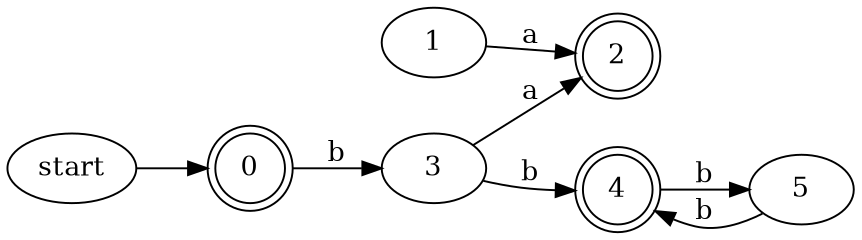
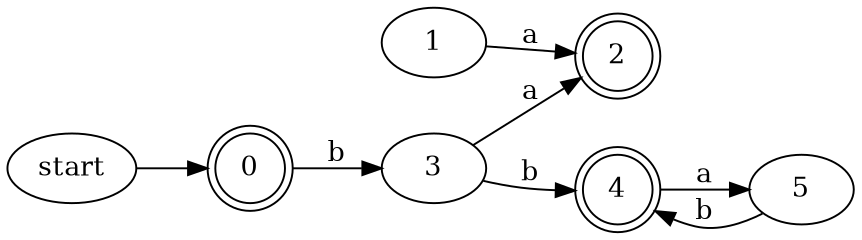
(705, 175) -> (705, 175)
